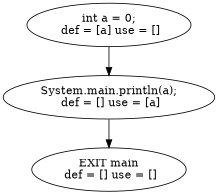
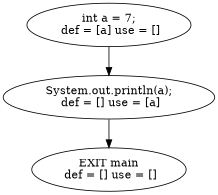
(109, 25) -> (109, 25)
(109, 97) -> (109, 97)
